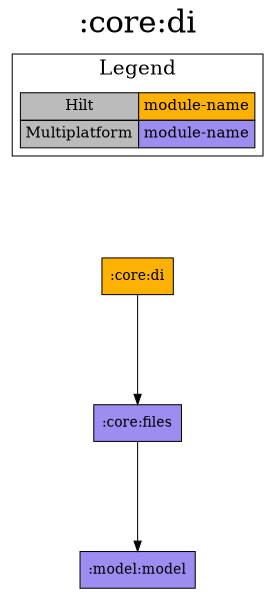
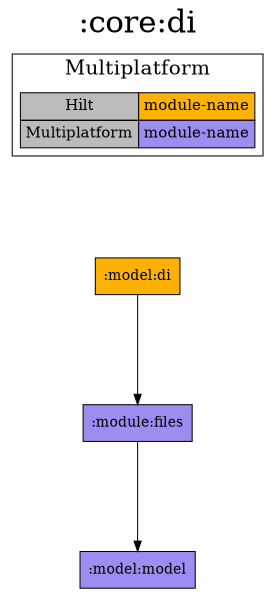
(138, 69) -> (138, 69)
(138, 276) -> (138, 276)
(138, 423) -> (138, 423)
